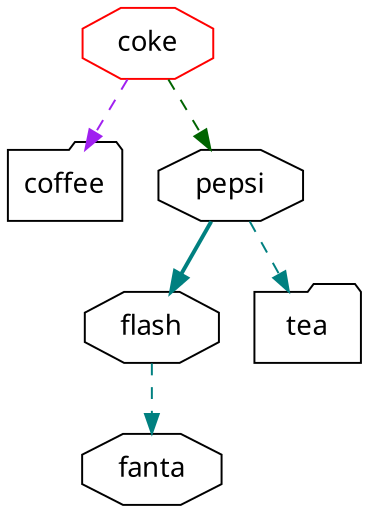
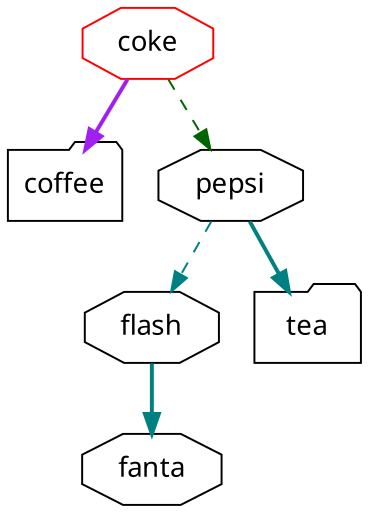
(111, 106) -> (111, 106)
(196, 248) -> (196, 248)
(264, 248) -> (264, 248)
(152, 389) -> (152, 389)
